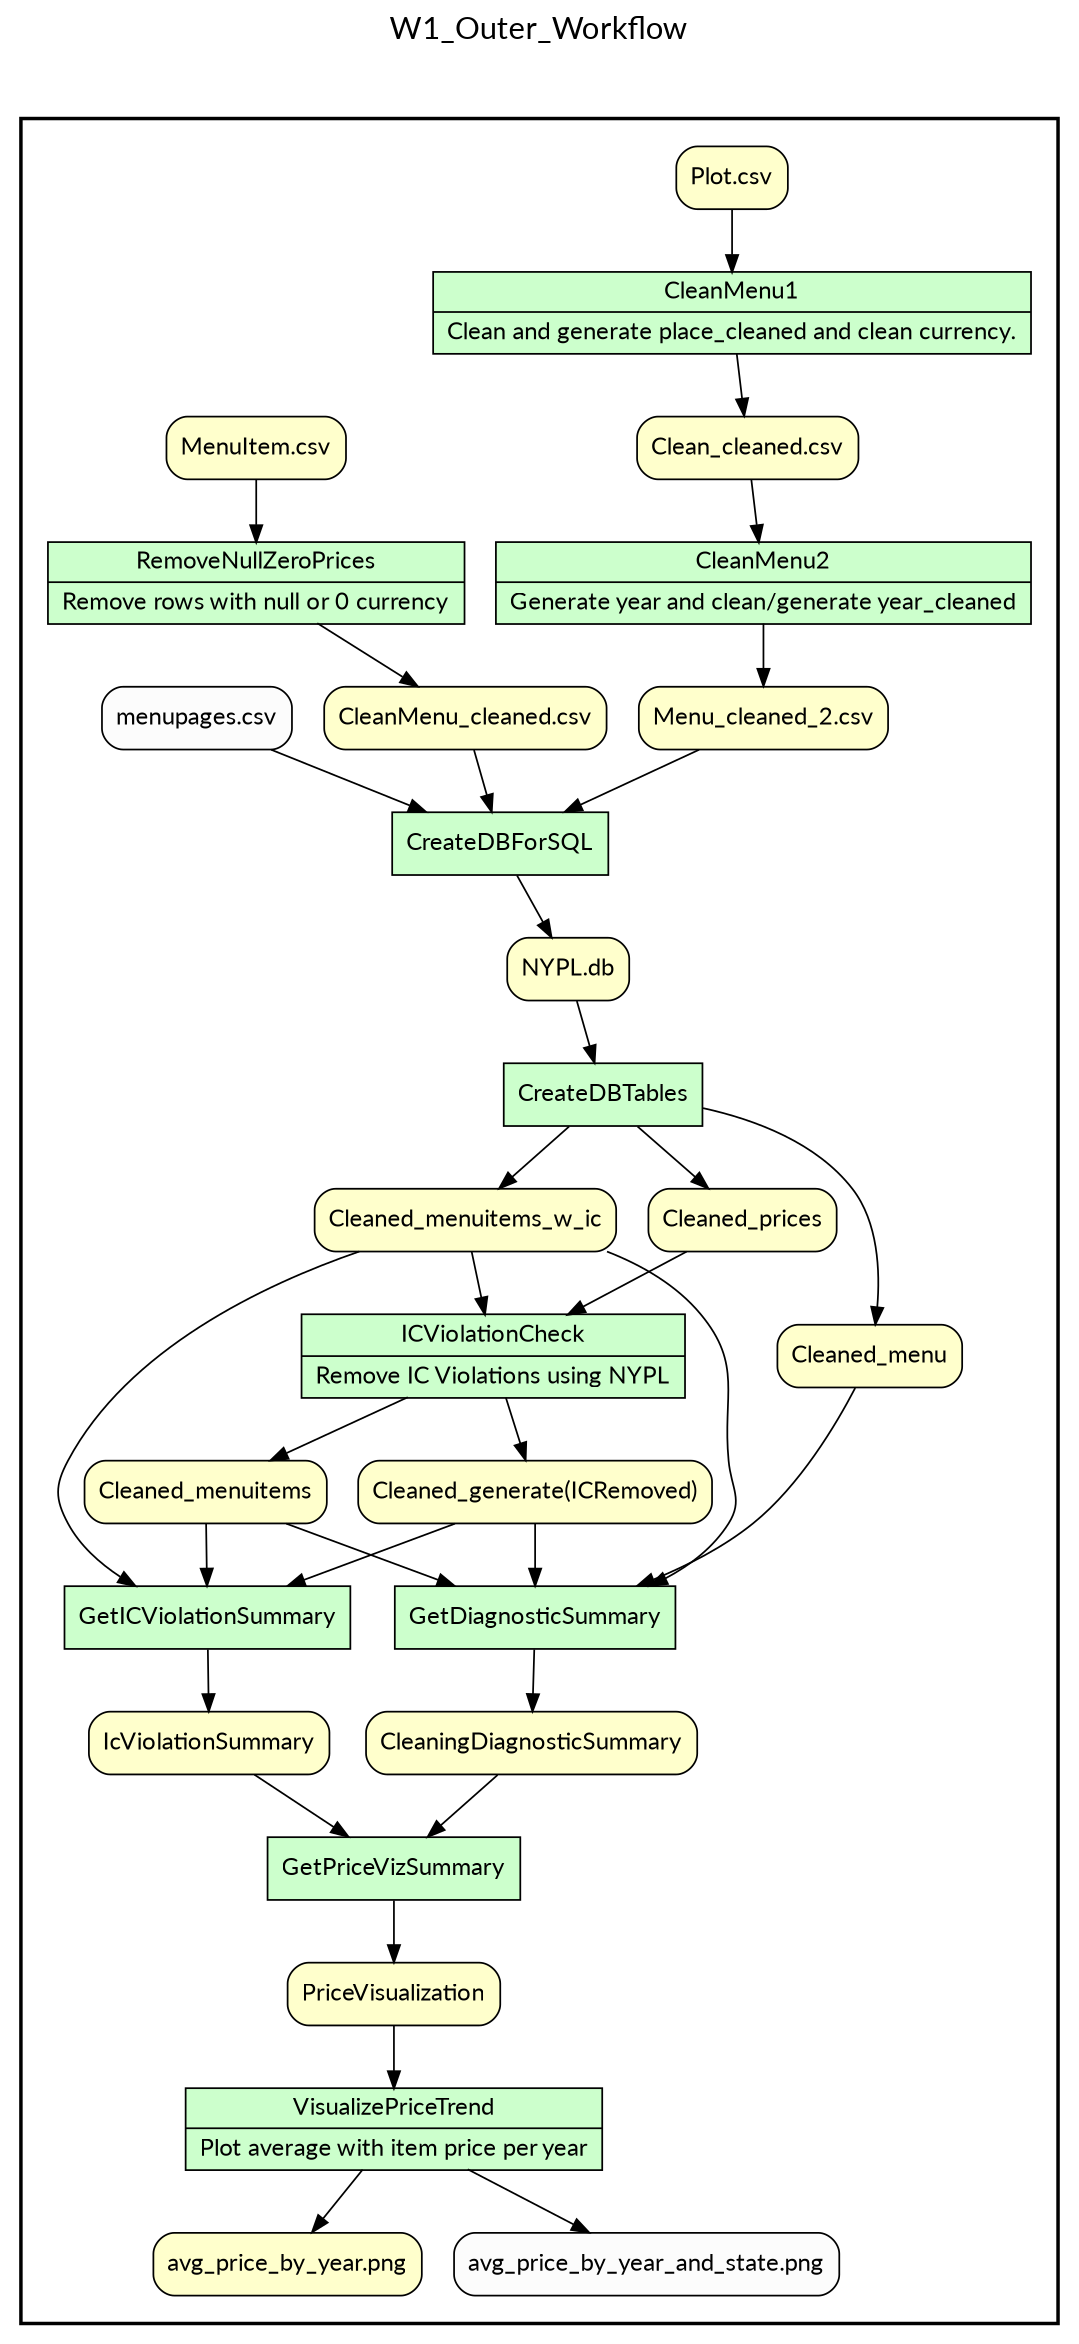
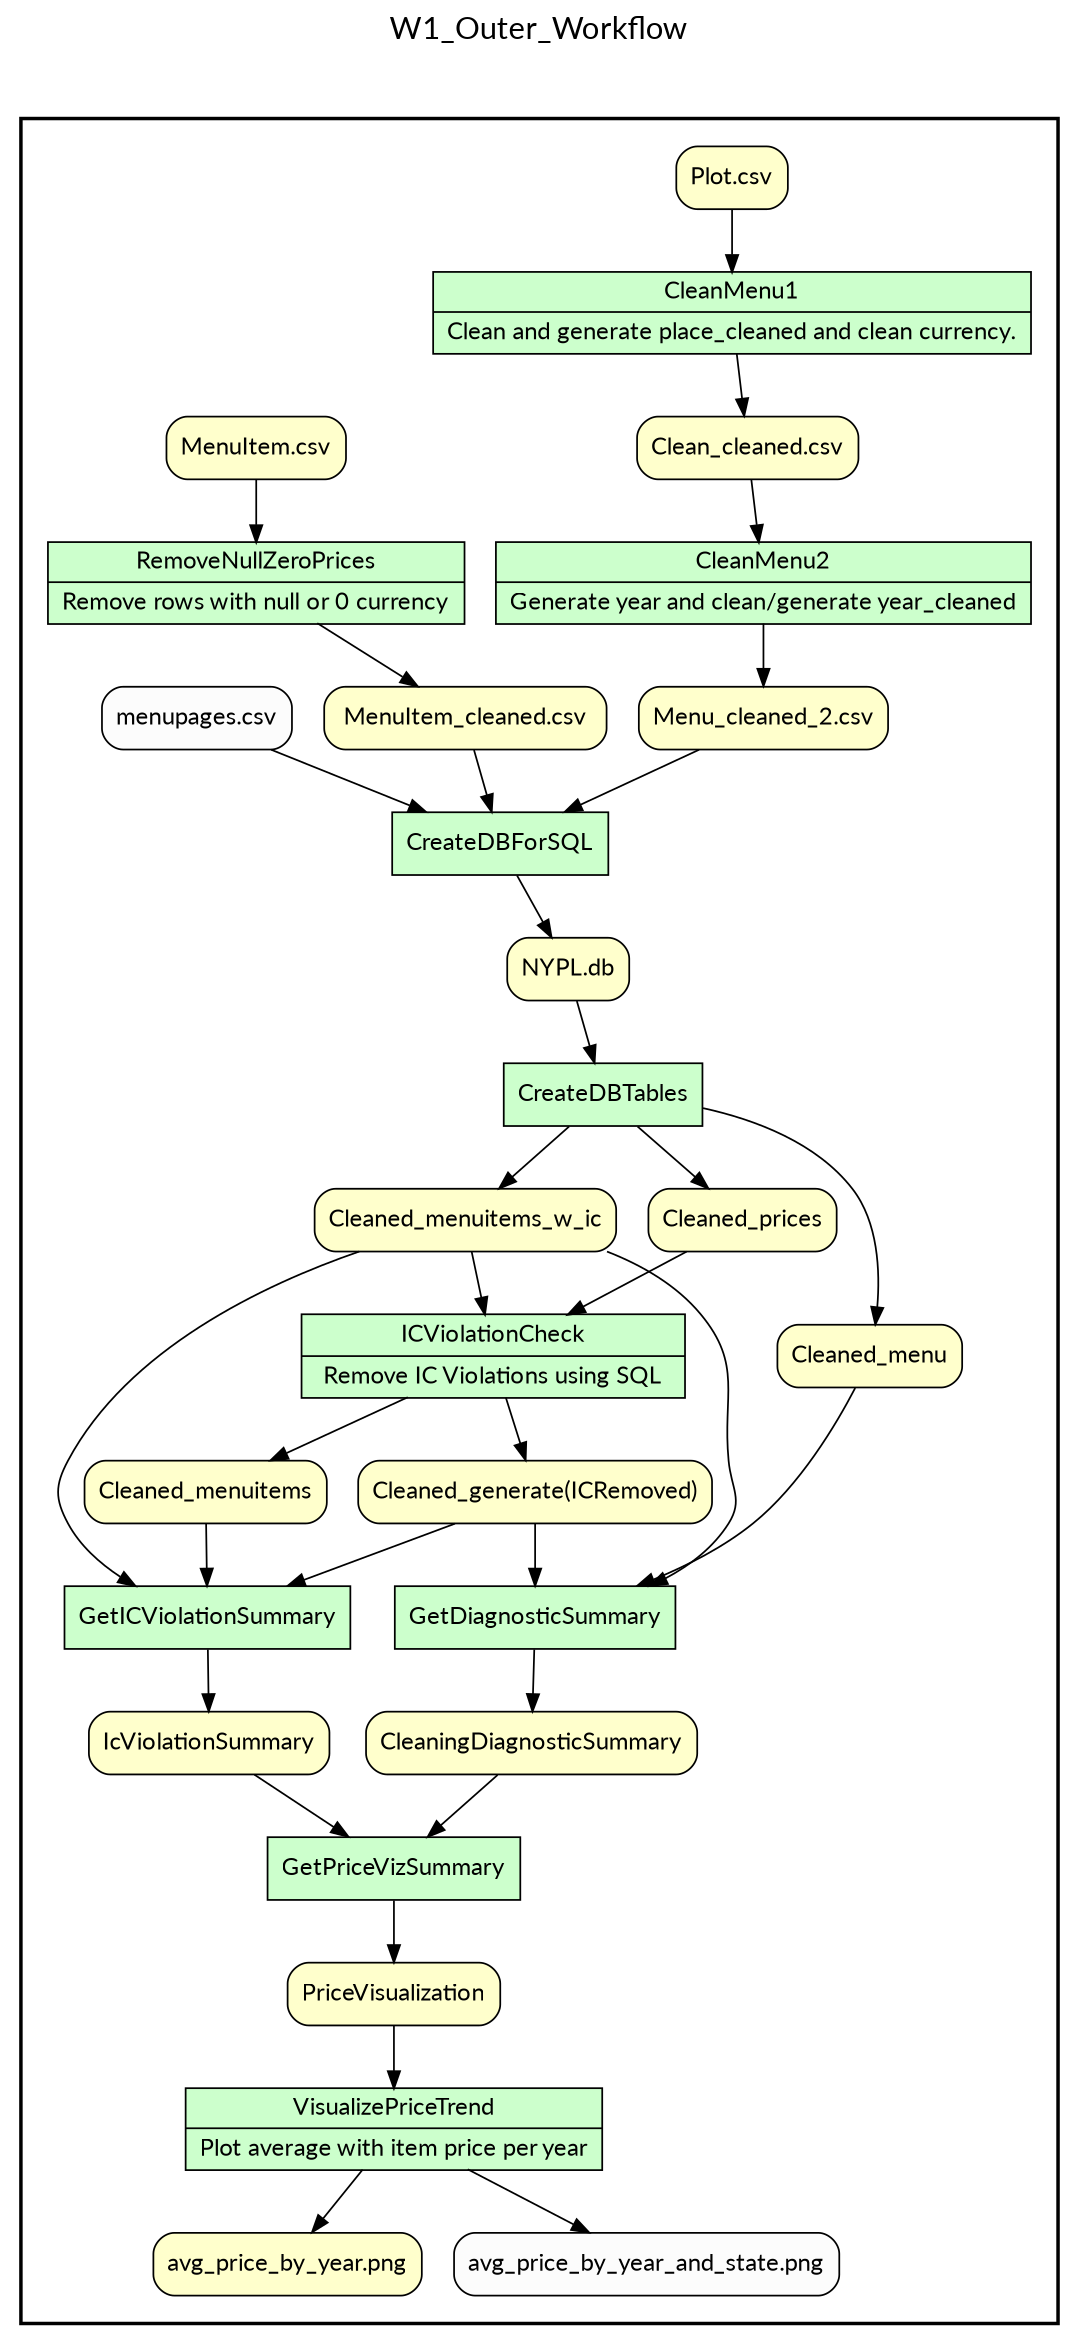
(465, 718) -> (465, 718)
(493, 1376) -> (493, 1376)
(355, 1549) -> none
